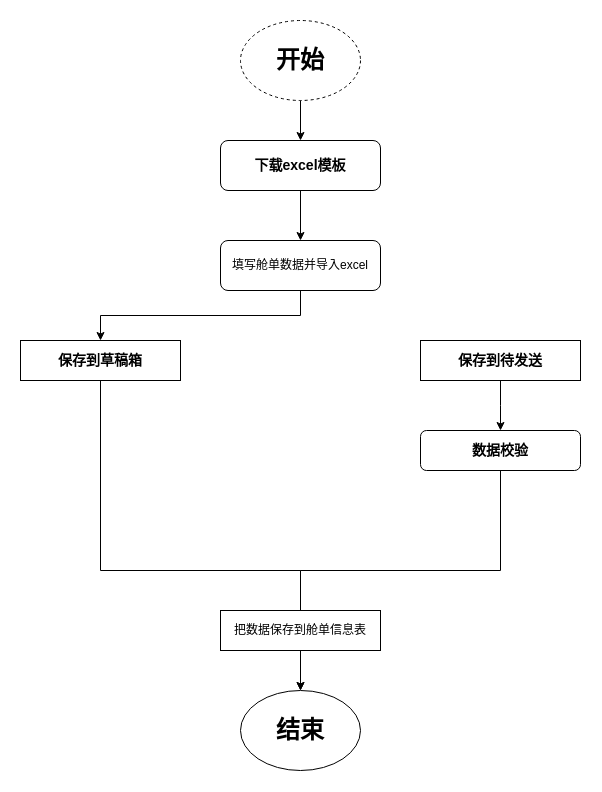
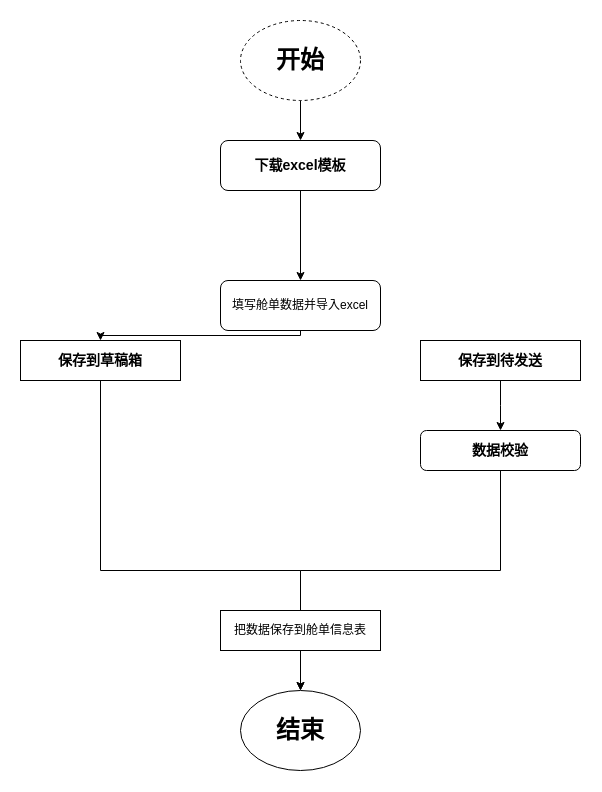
(301, 266) -> (301, 306)
